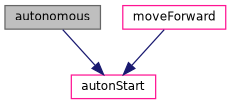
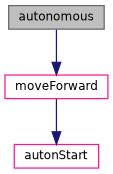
(79, 47) -> (56, 46)
